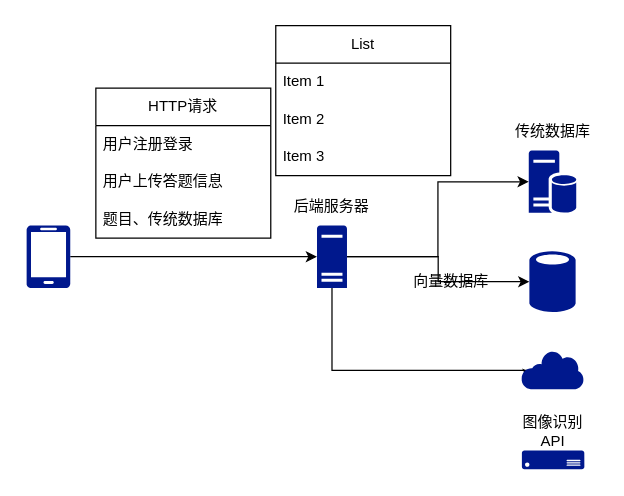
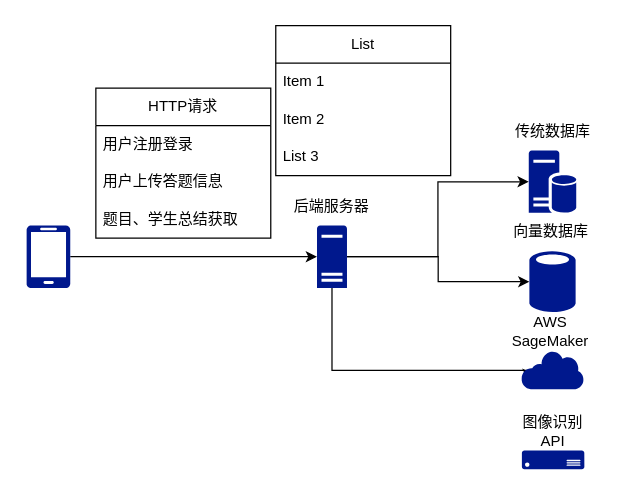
(306, 157) -> (304, 157)
(163, 219) -> (171, 219)
(450, 282) -> (550, 232)
none -> (550, 332)
